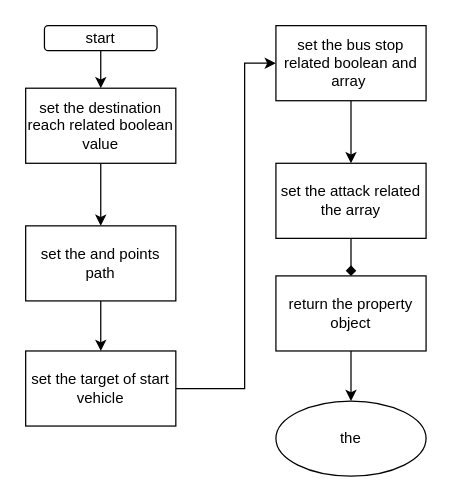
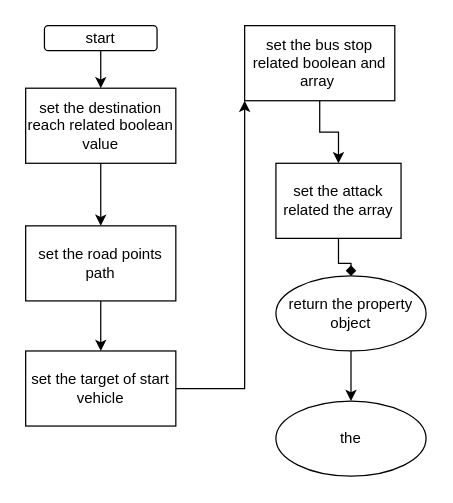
(351, 63) -> (319, 63)
(351, 201) -> (338, 201)
(101, 263) -> (101, 263)
(351, 313) -> (351, 313)
